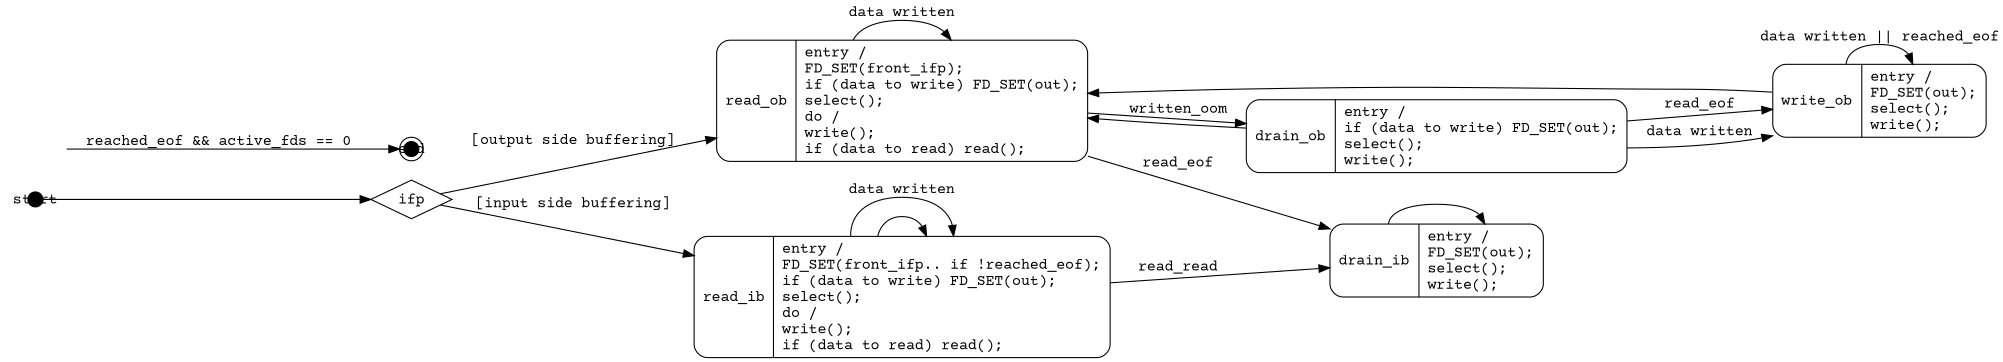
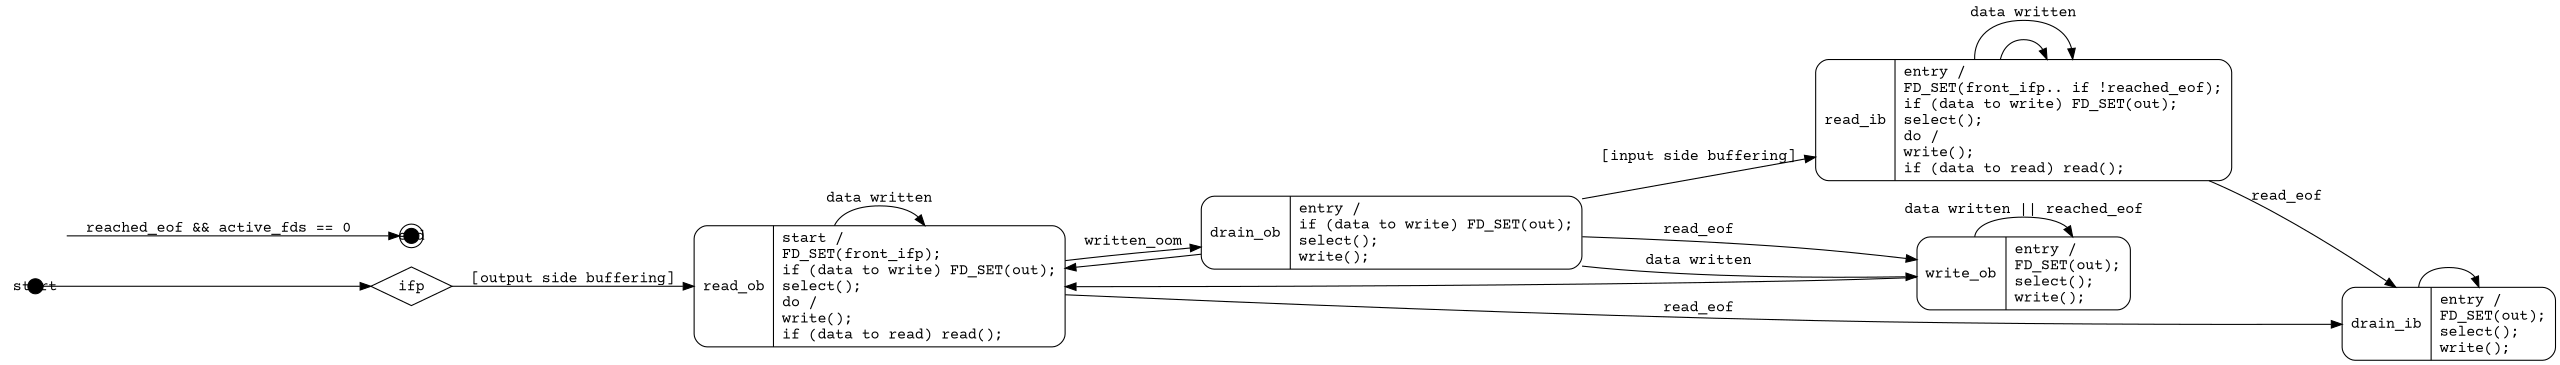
(836, 52) -> (813, 237)
(562, 229) -> (1694, 179)
(1178, 266) -> (2287, 196)
